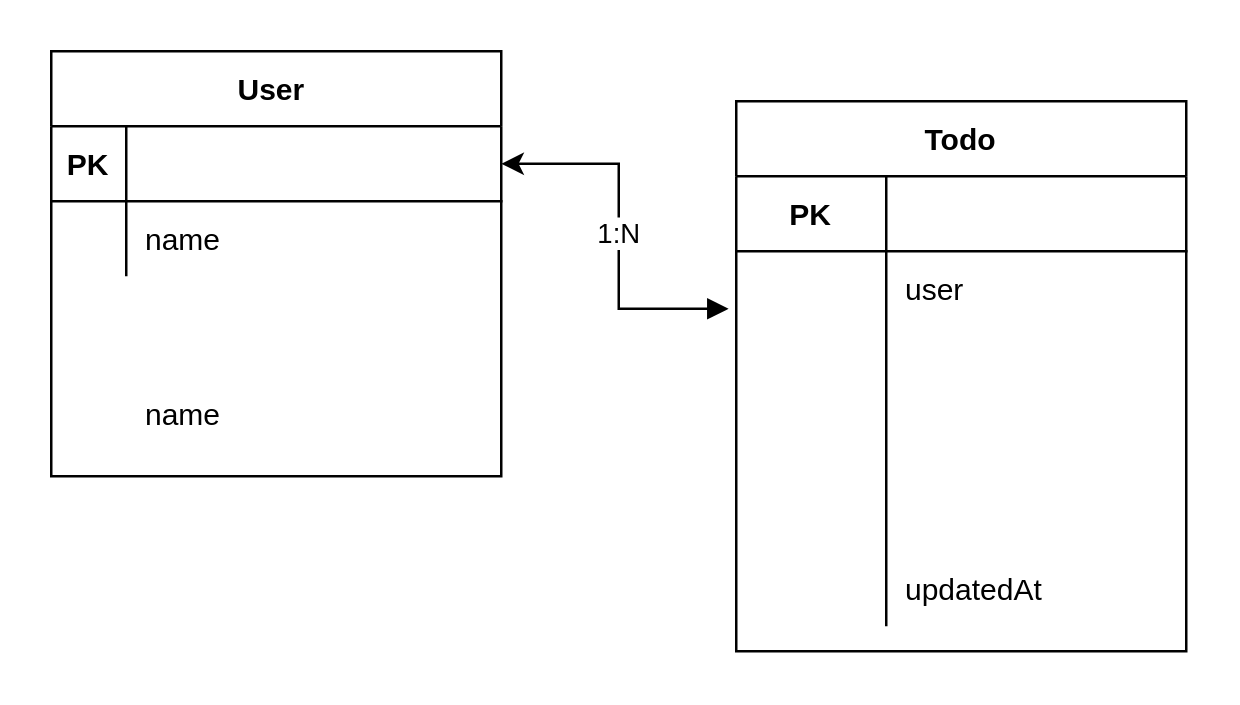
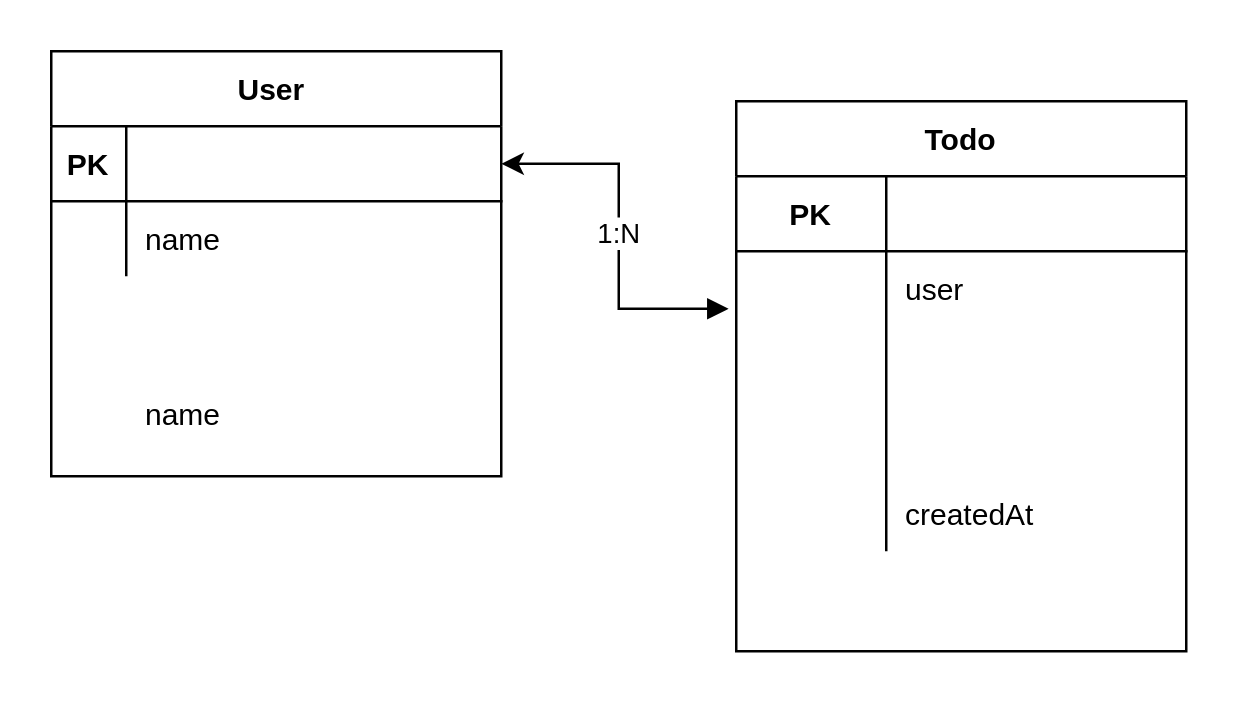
none -> (1036, 514)
(1036, 589) -> none
